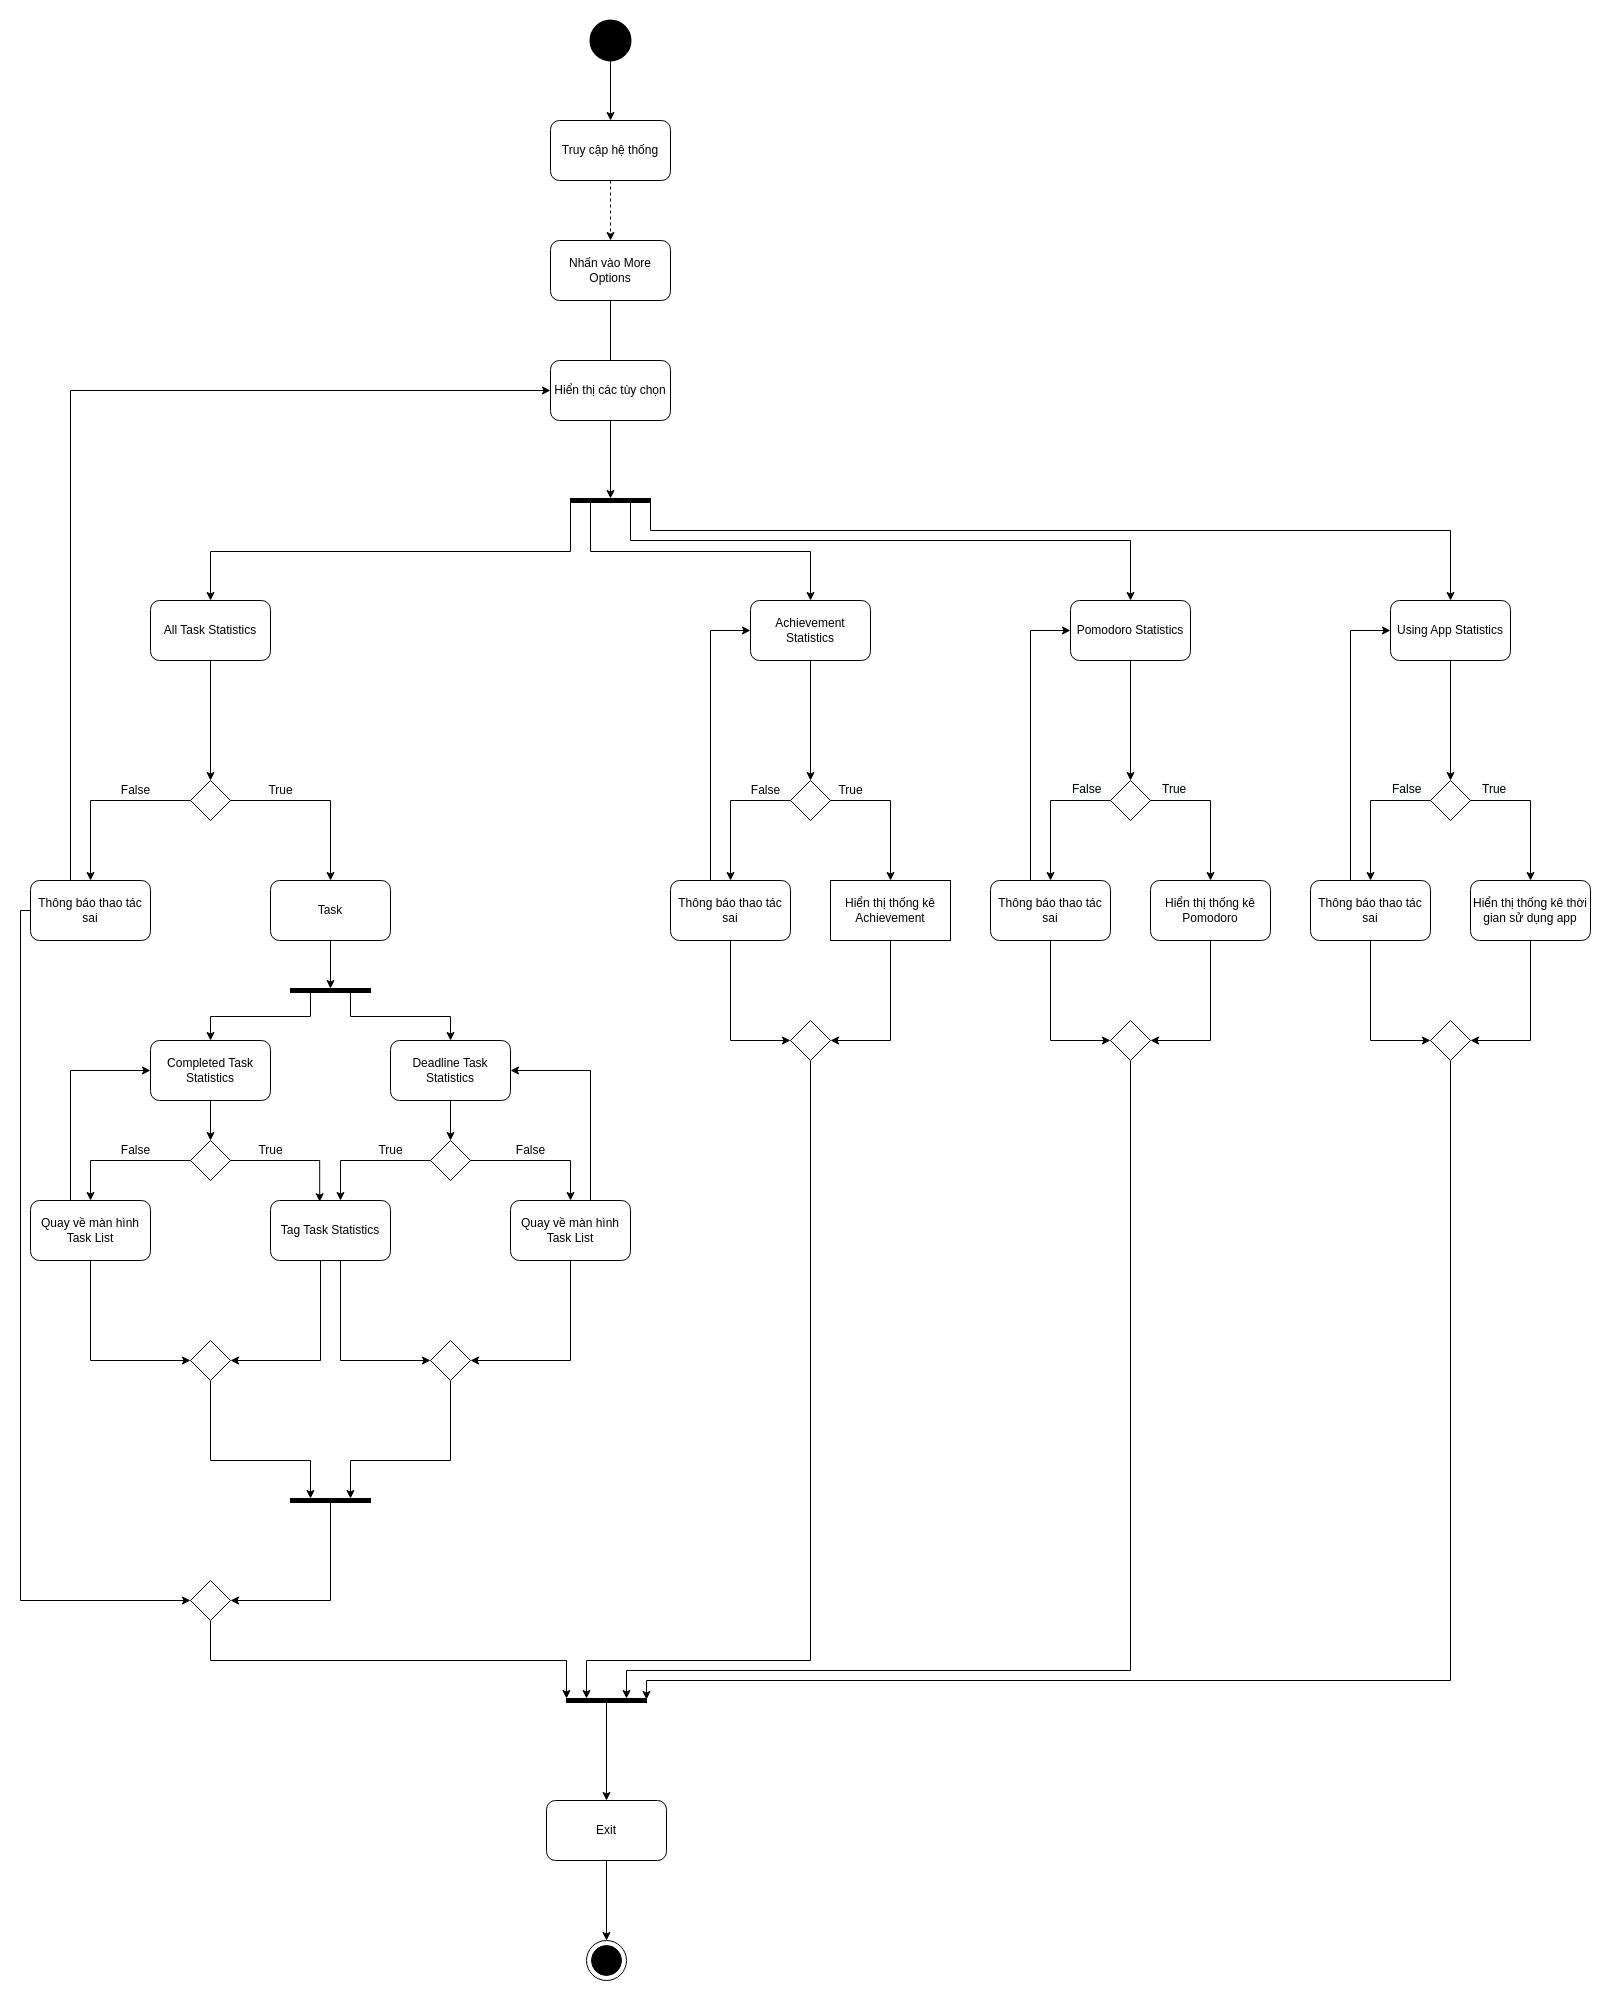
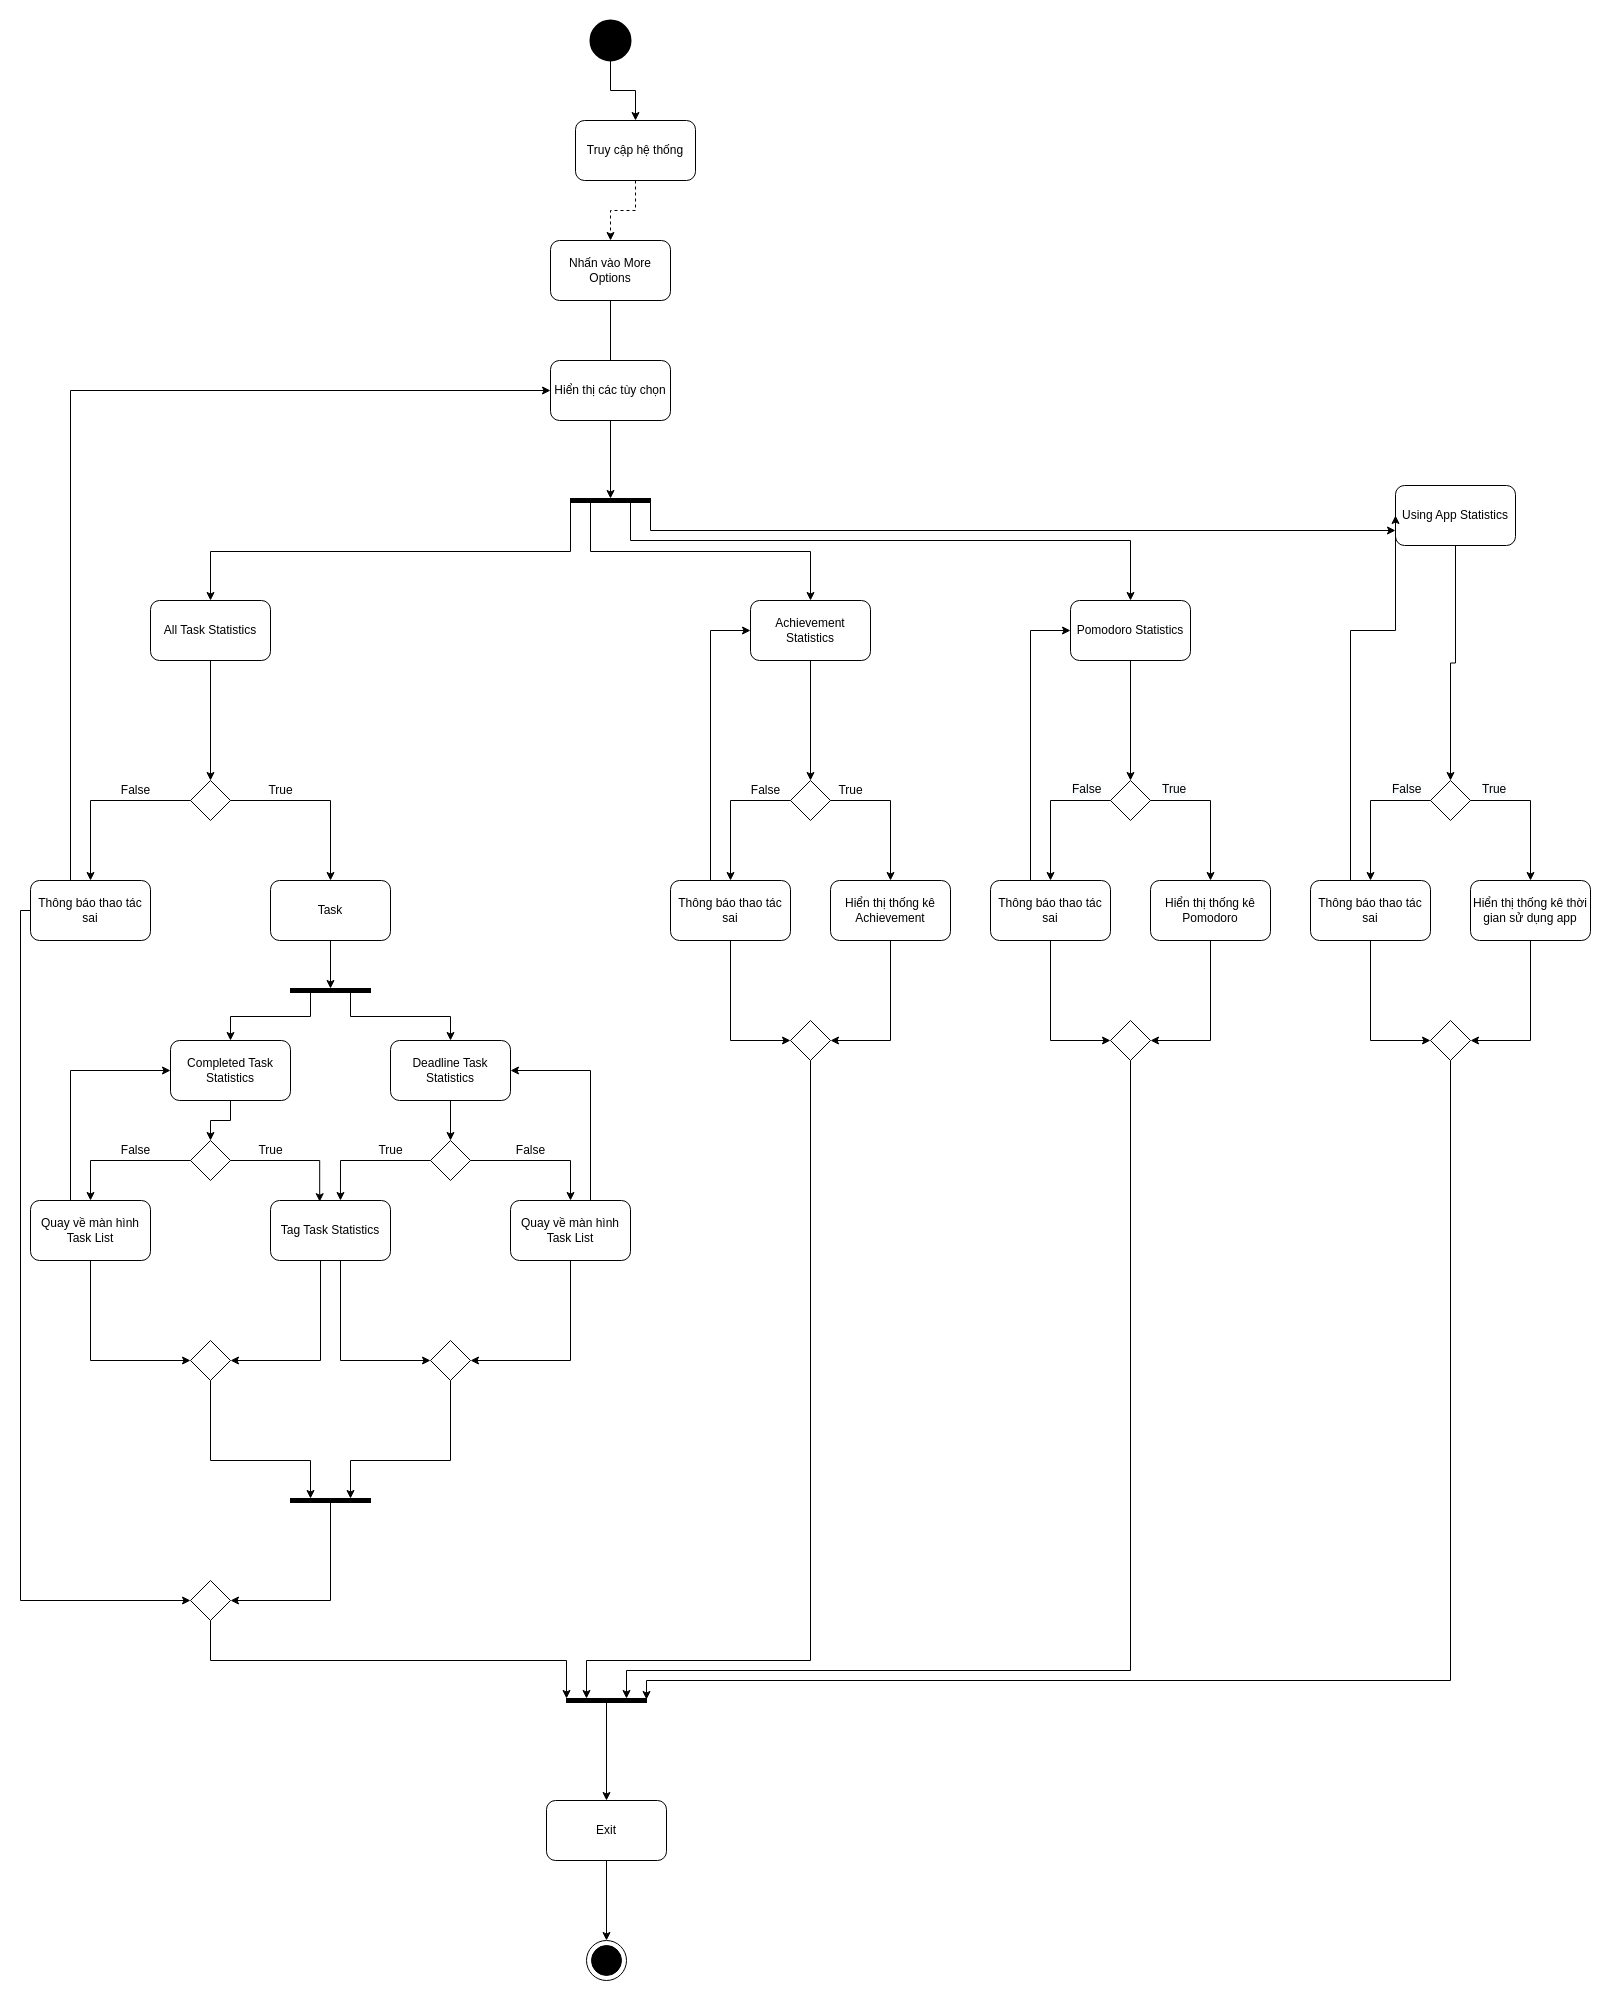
(611, 151) -> (636, 151)
(1451, 631) -> (1456, 516)
(891, 911) -> (891, 911)
(211, 1071) -> (231, 1071)
